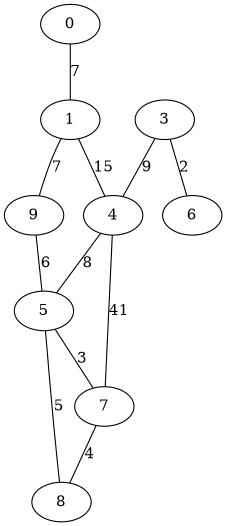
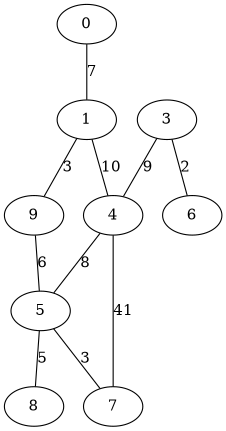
(57, 168) -> (68, 168)
(104, 168) -> (112, 168)
(83, 454) -> none
